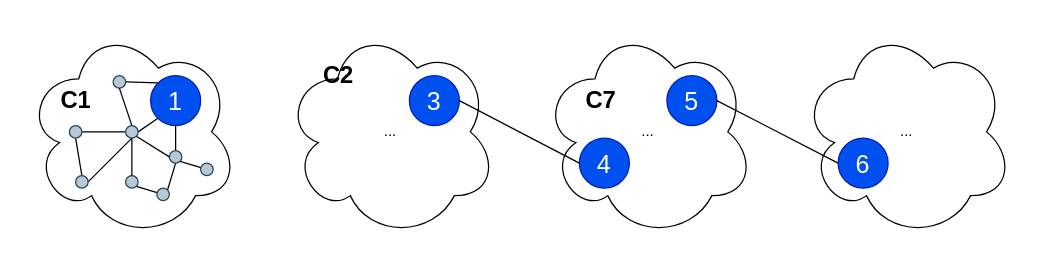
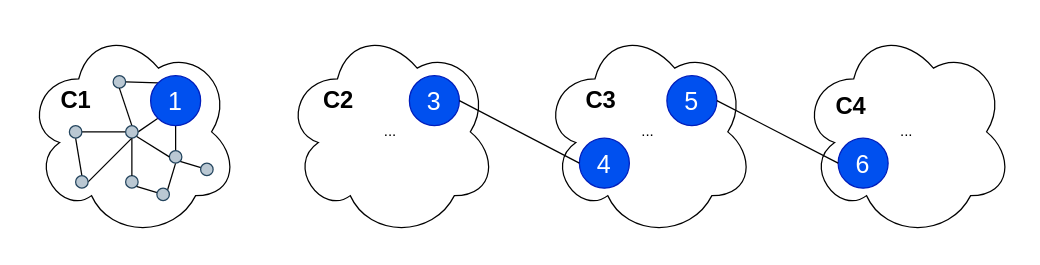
(338, 76) -> (338, 101)
(601, 101) -> (601, 101)
none -> (851, 107)
